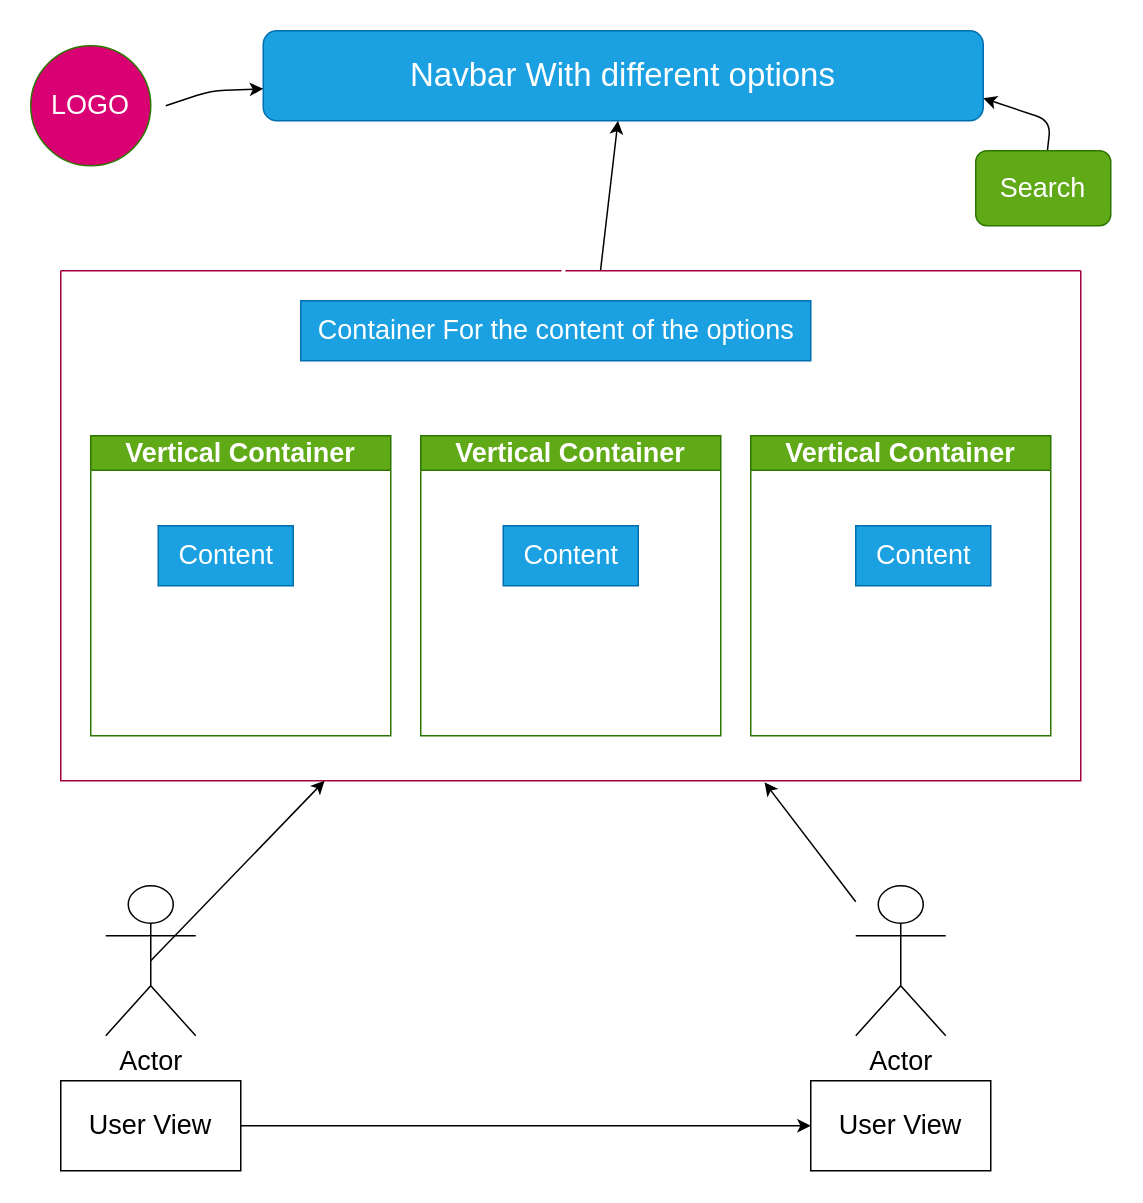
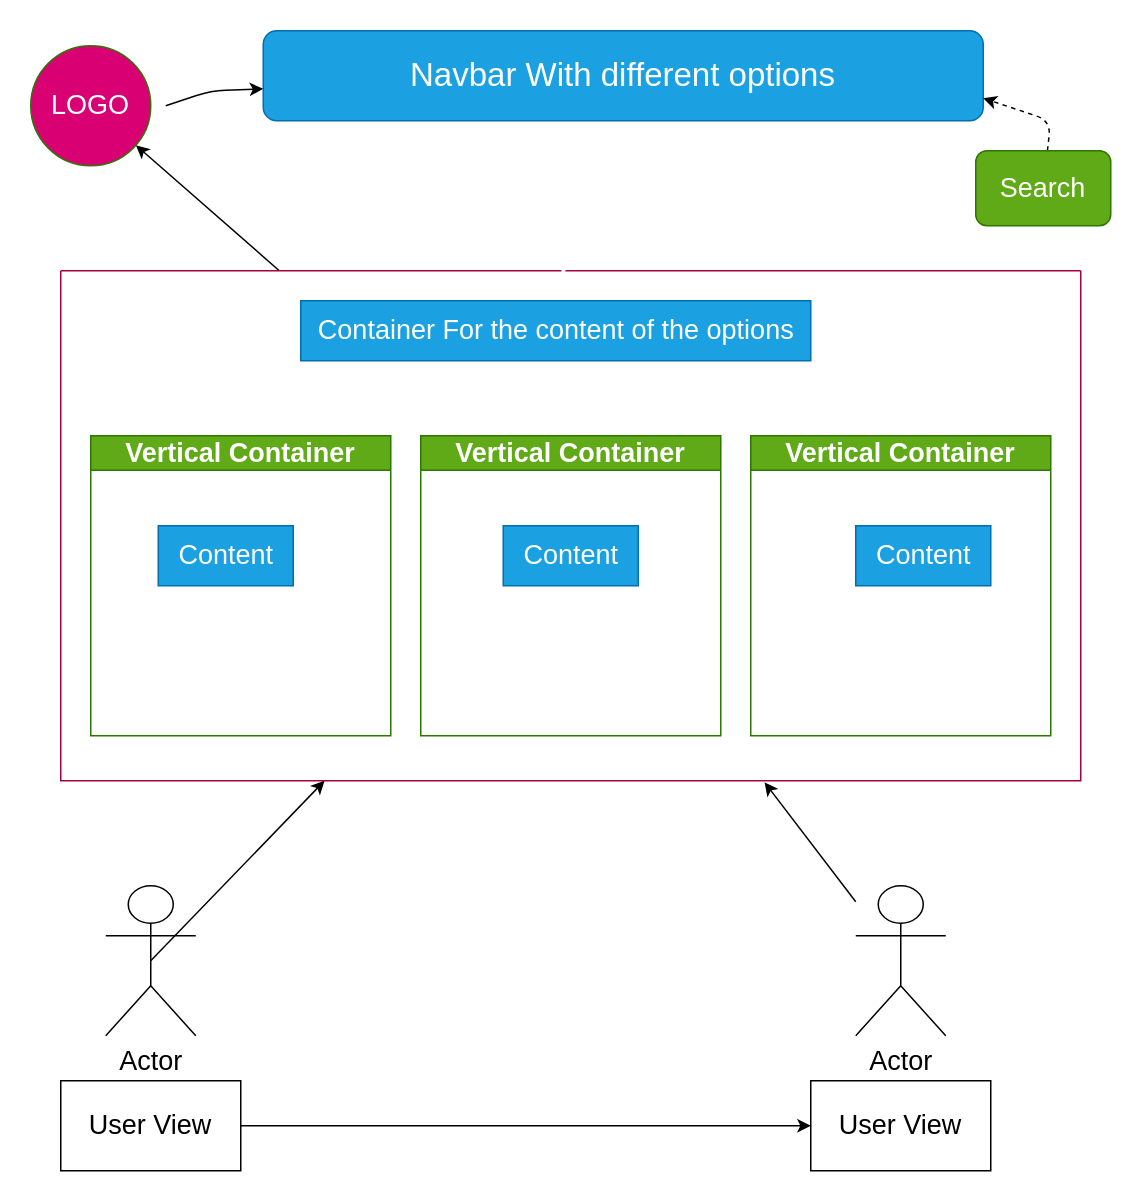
(1031, 114) -> (1031, 114)
(609, 201) -> (212, 211)
